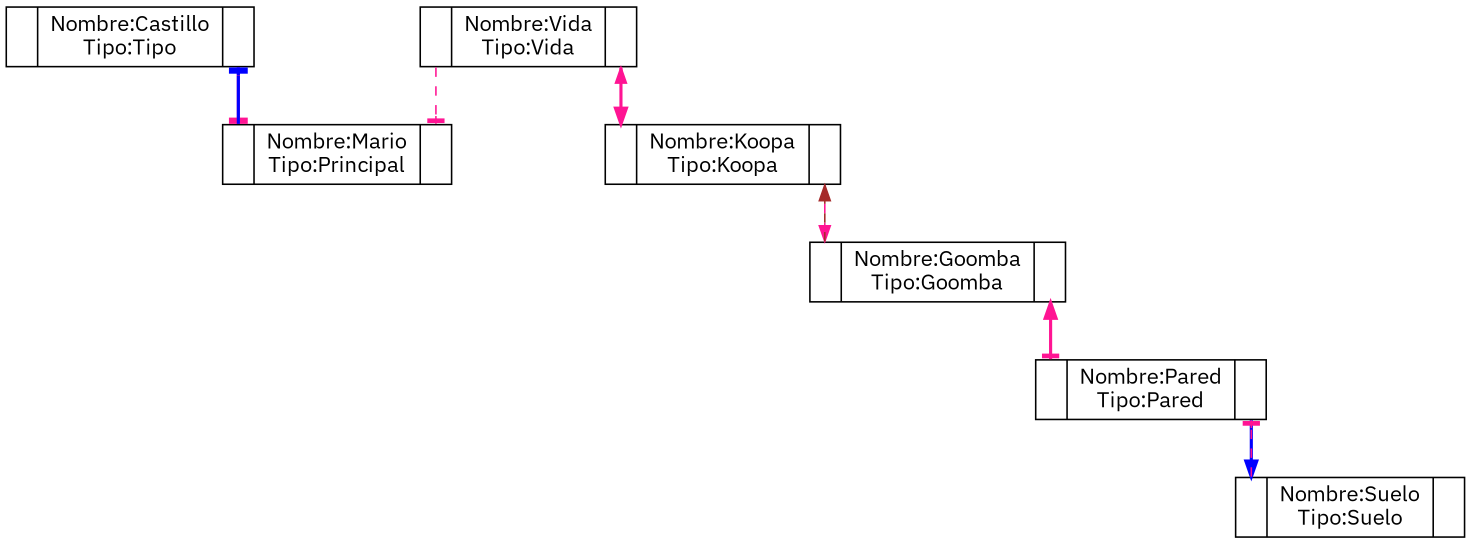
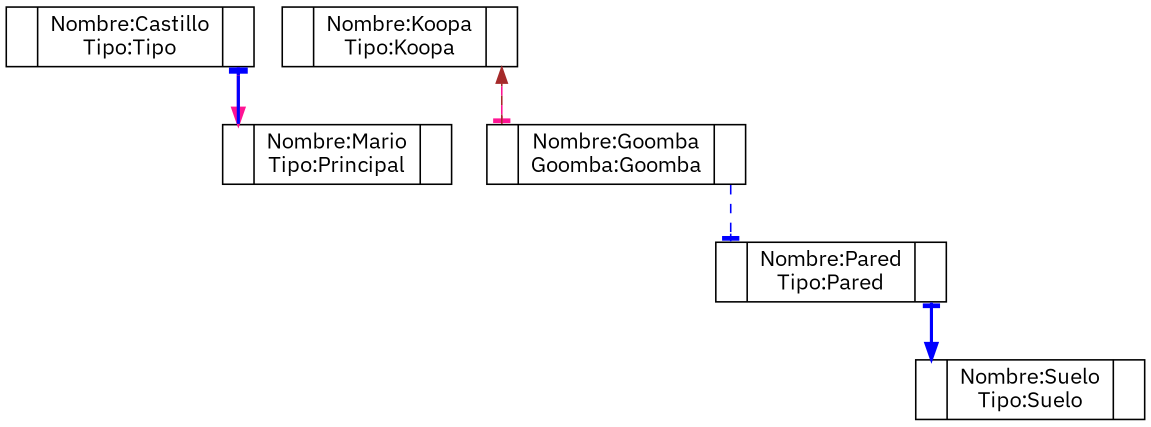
(528, 37) -> none
(238, 92) -> (238, 88)
(825, 205) -> (502, 92)
(938, 283) -> (616, 165)
(1051, 327) -> (731, 209)
(1051, 339) -> none
(1251, 453) -> (931, 335)
